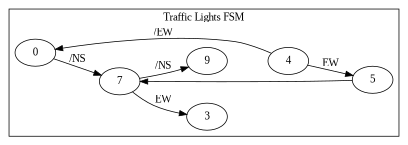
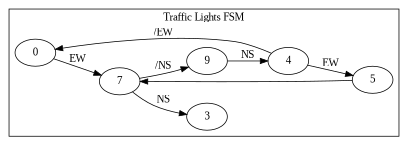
(78, 59) -> (78, 59)
none -> (244, 61)
(163, 100) -> (163, 100)
